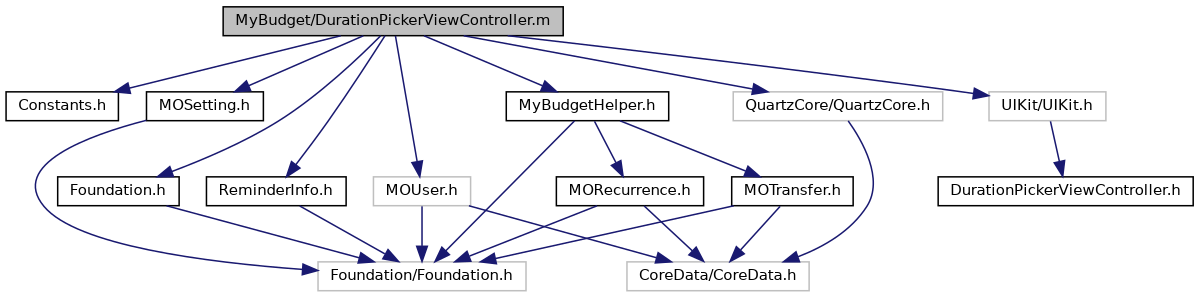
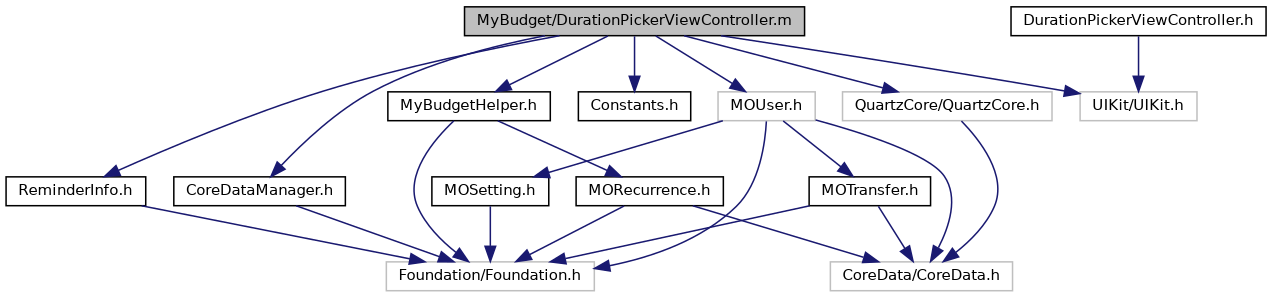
(306, 61) -> (636, 147)
(1055, 141) -> (1139, 56)
(683, 146) -> (812, 144)
(118, 191) -> (260, 191)
